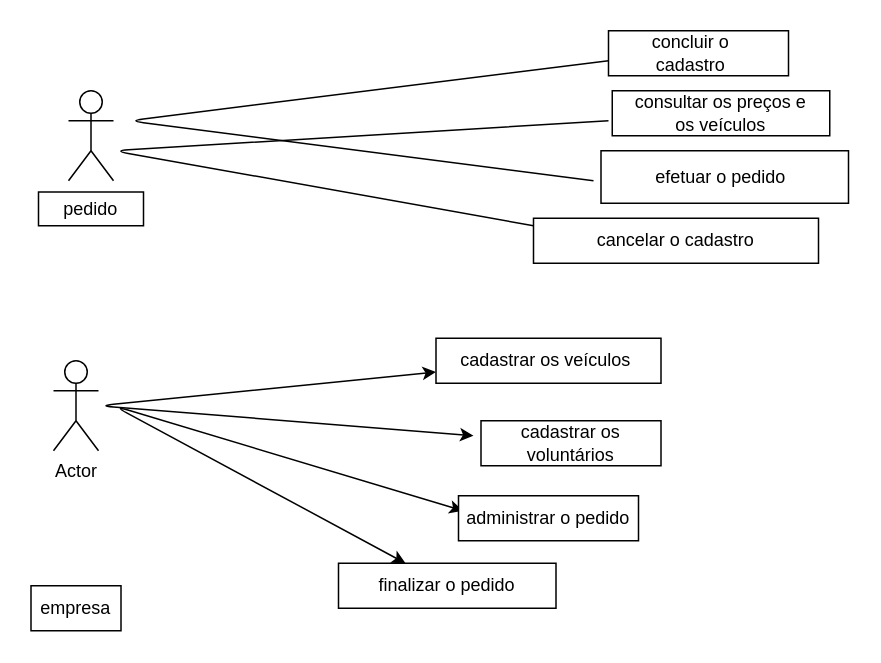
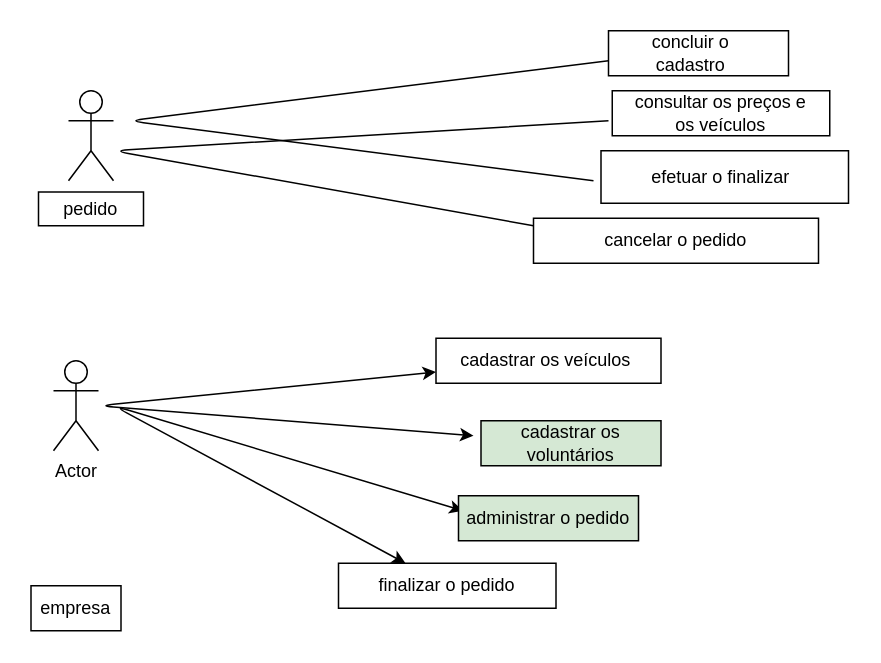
(721, 178) -> (721, 178)
(676, 241) -> (676, 241)
(571, 443) -> (571, 443)
(548, 518) -> (548, 518)
